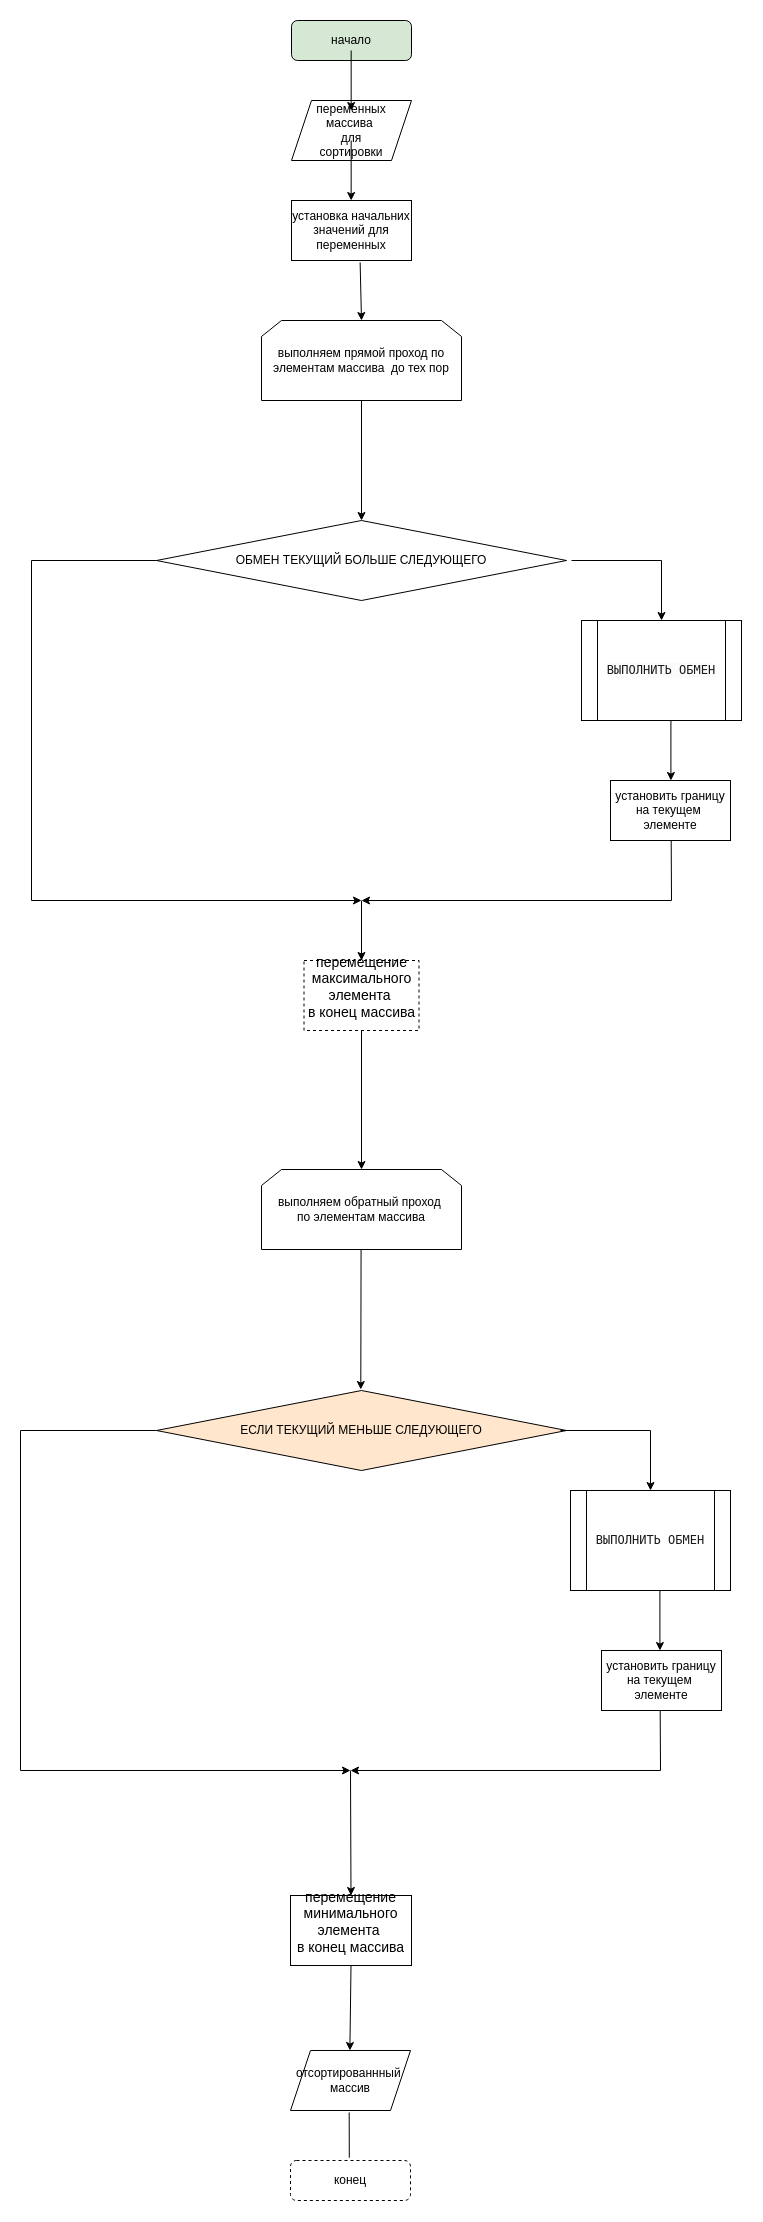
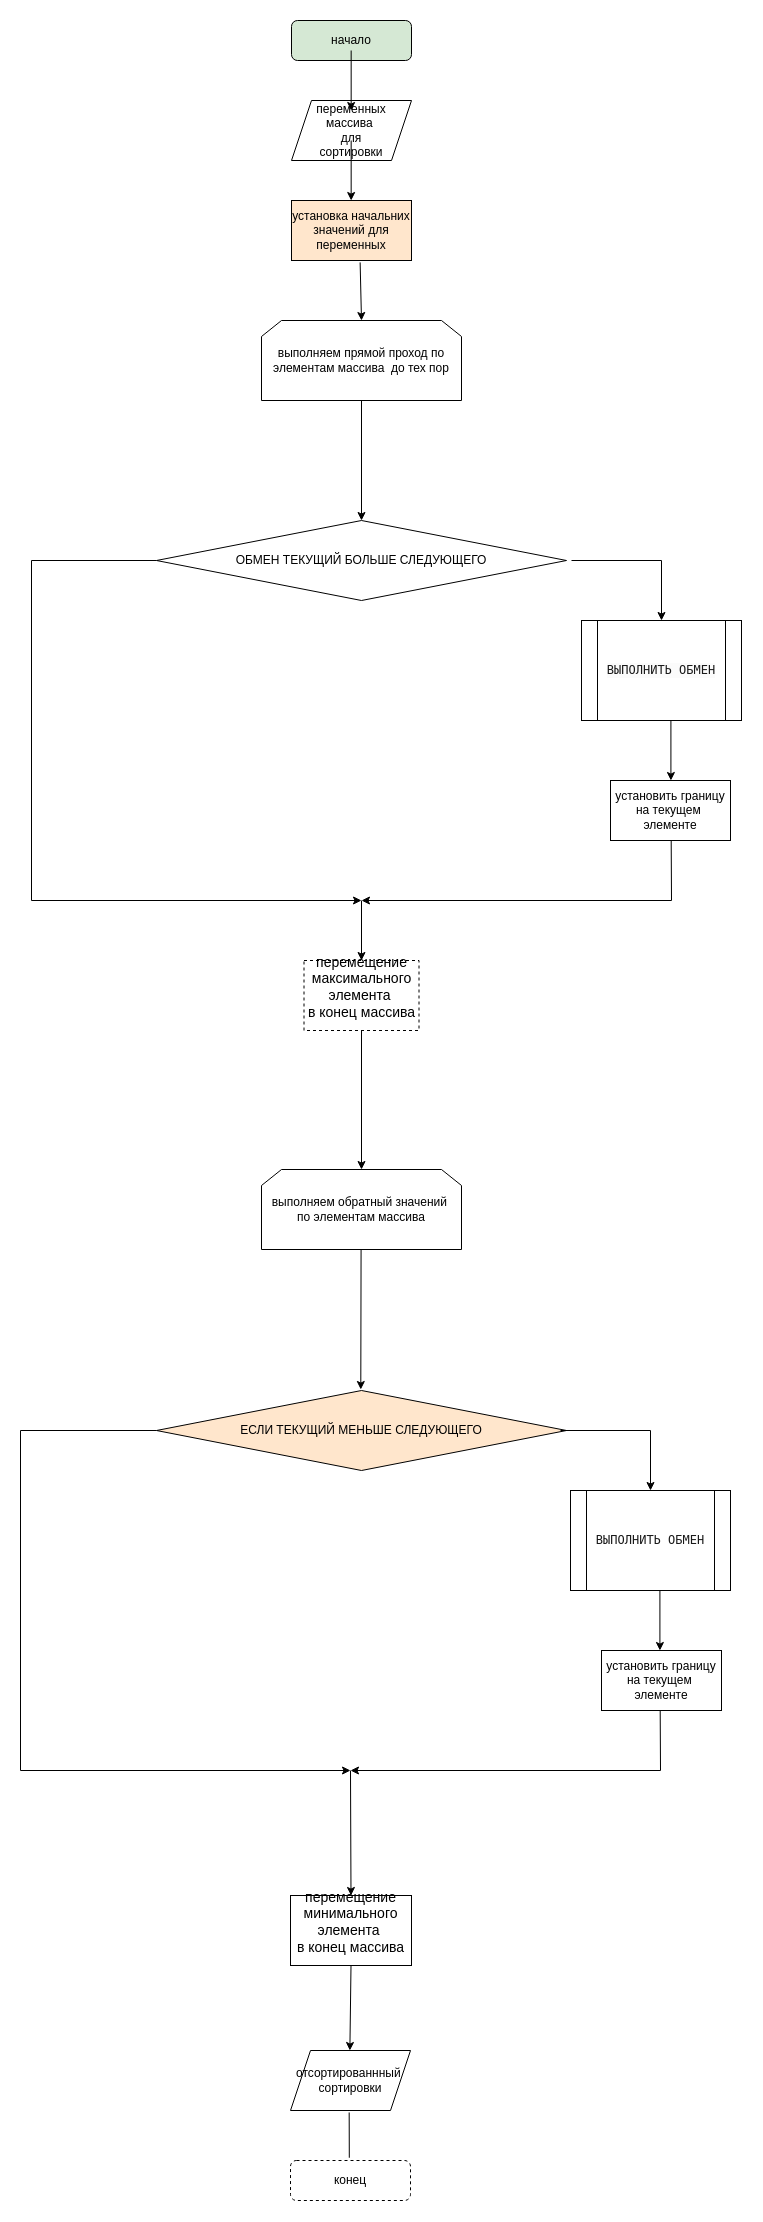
(352, 231) -> (352, 231)
(362, 1210) -> (362, 1210)
(351, 2081) -> (351, 2081)
